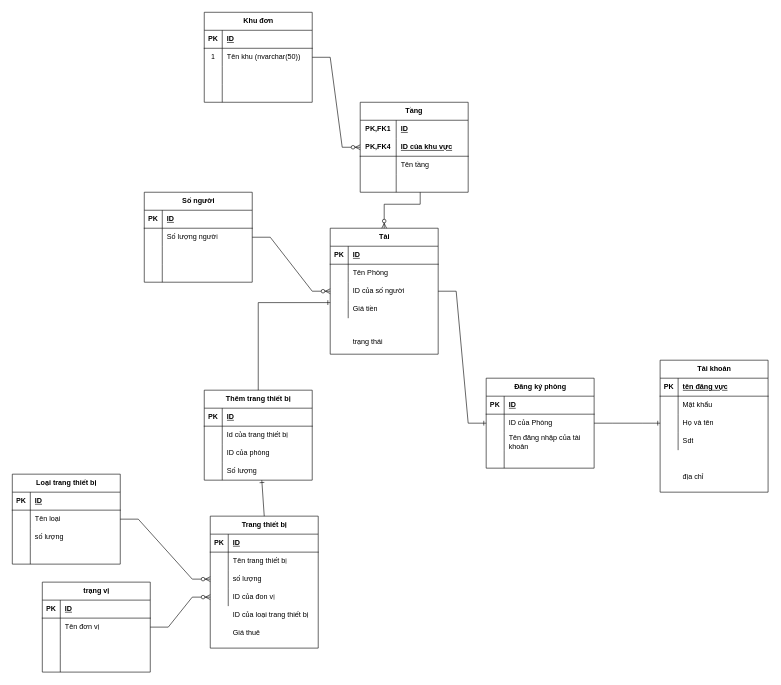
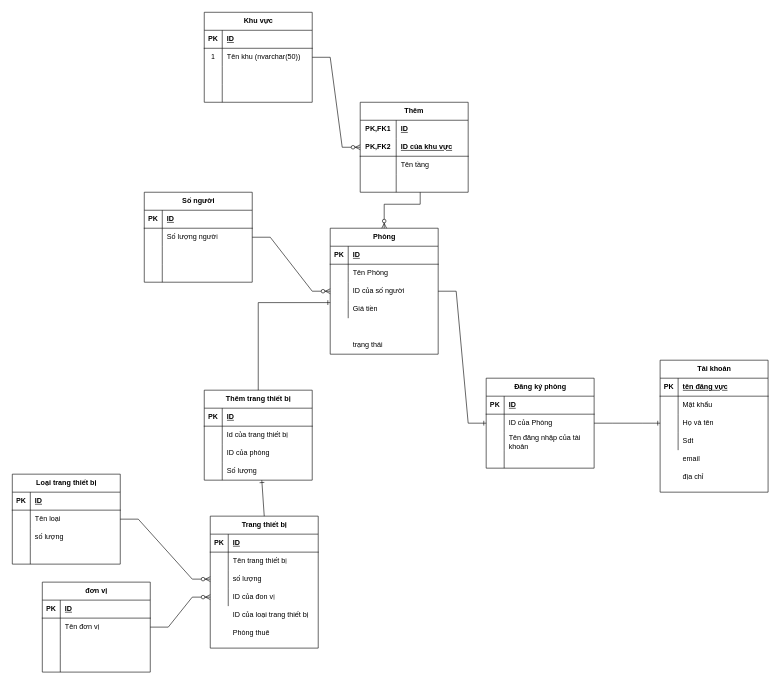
(259, 21) -> (259, 21)
(414, 111) -> (414, 111)
(378, 147) -> (378, 147)
(385, 237) -> (385, 237)
(384, 342) -> (393, 345)
none -> (723, 459)
(97, 591) -> (97, 591)
(247, 633) -> (252, 633)
